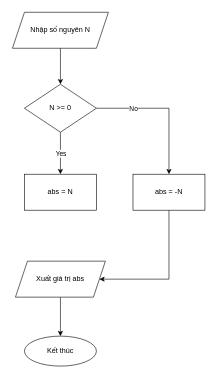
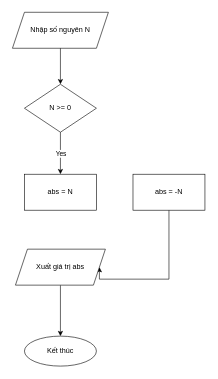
(133, 108) -> none
(60, 279) -> (60, 267)
